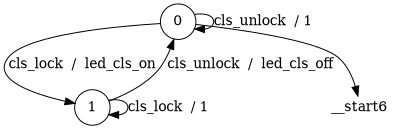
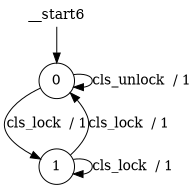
(285, 38) -> (57, 40)
(82, 65) -> (47, 124)
(251, 65) -> (129, 124)
